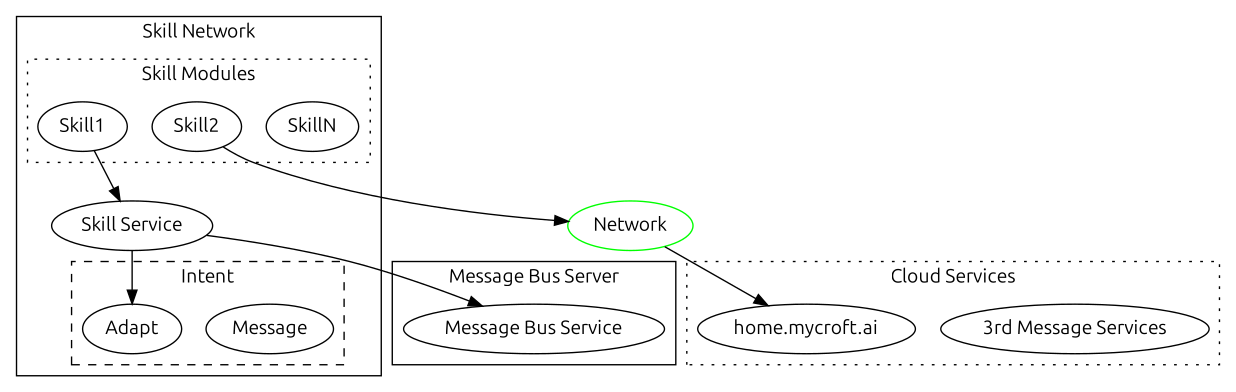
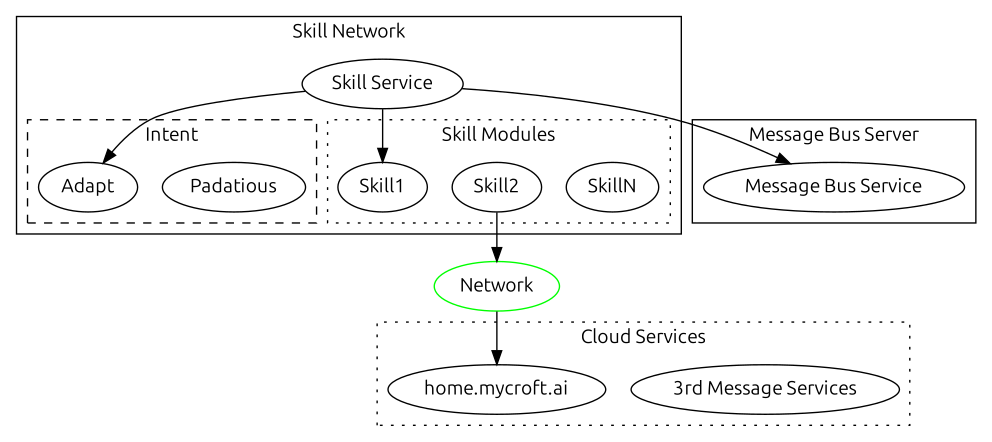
(105, 172) -> (383, 129)
(270, 329) -> (234, 187)
